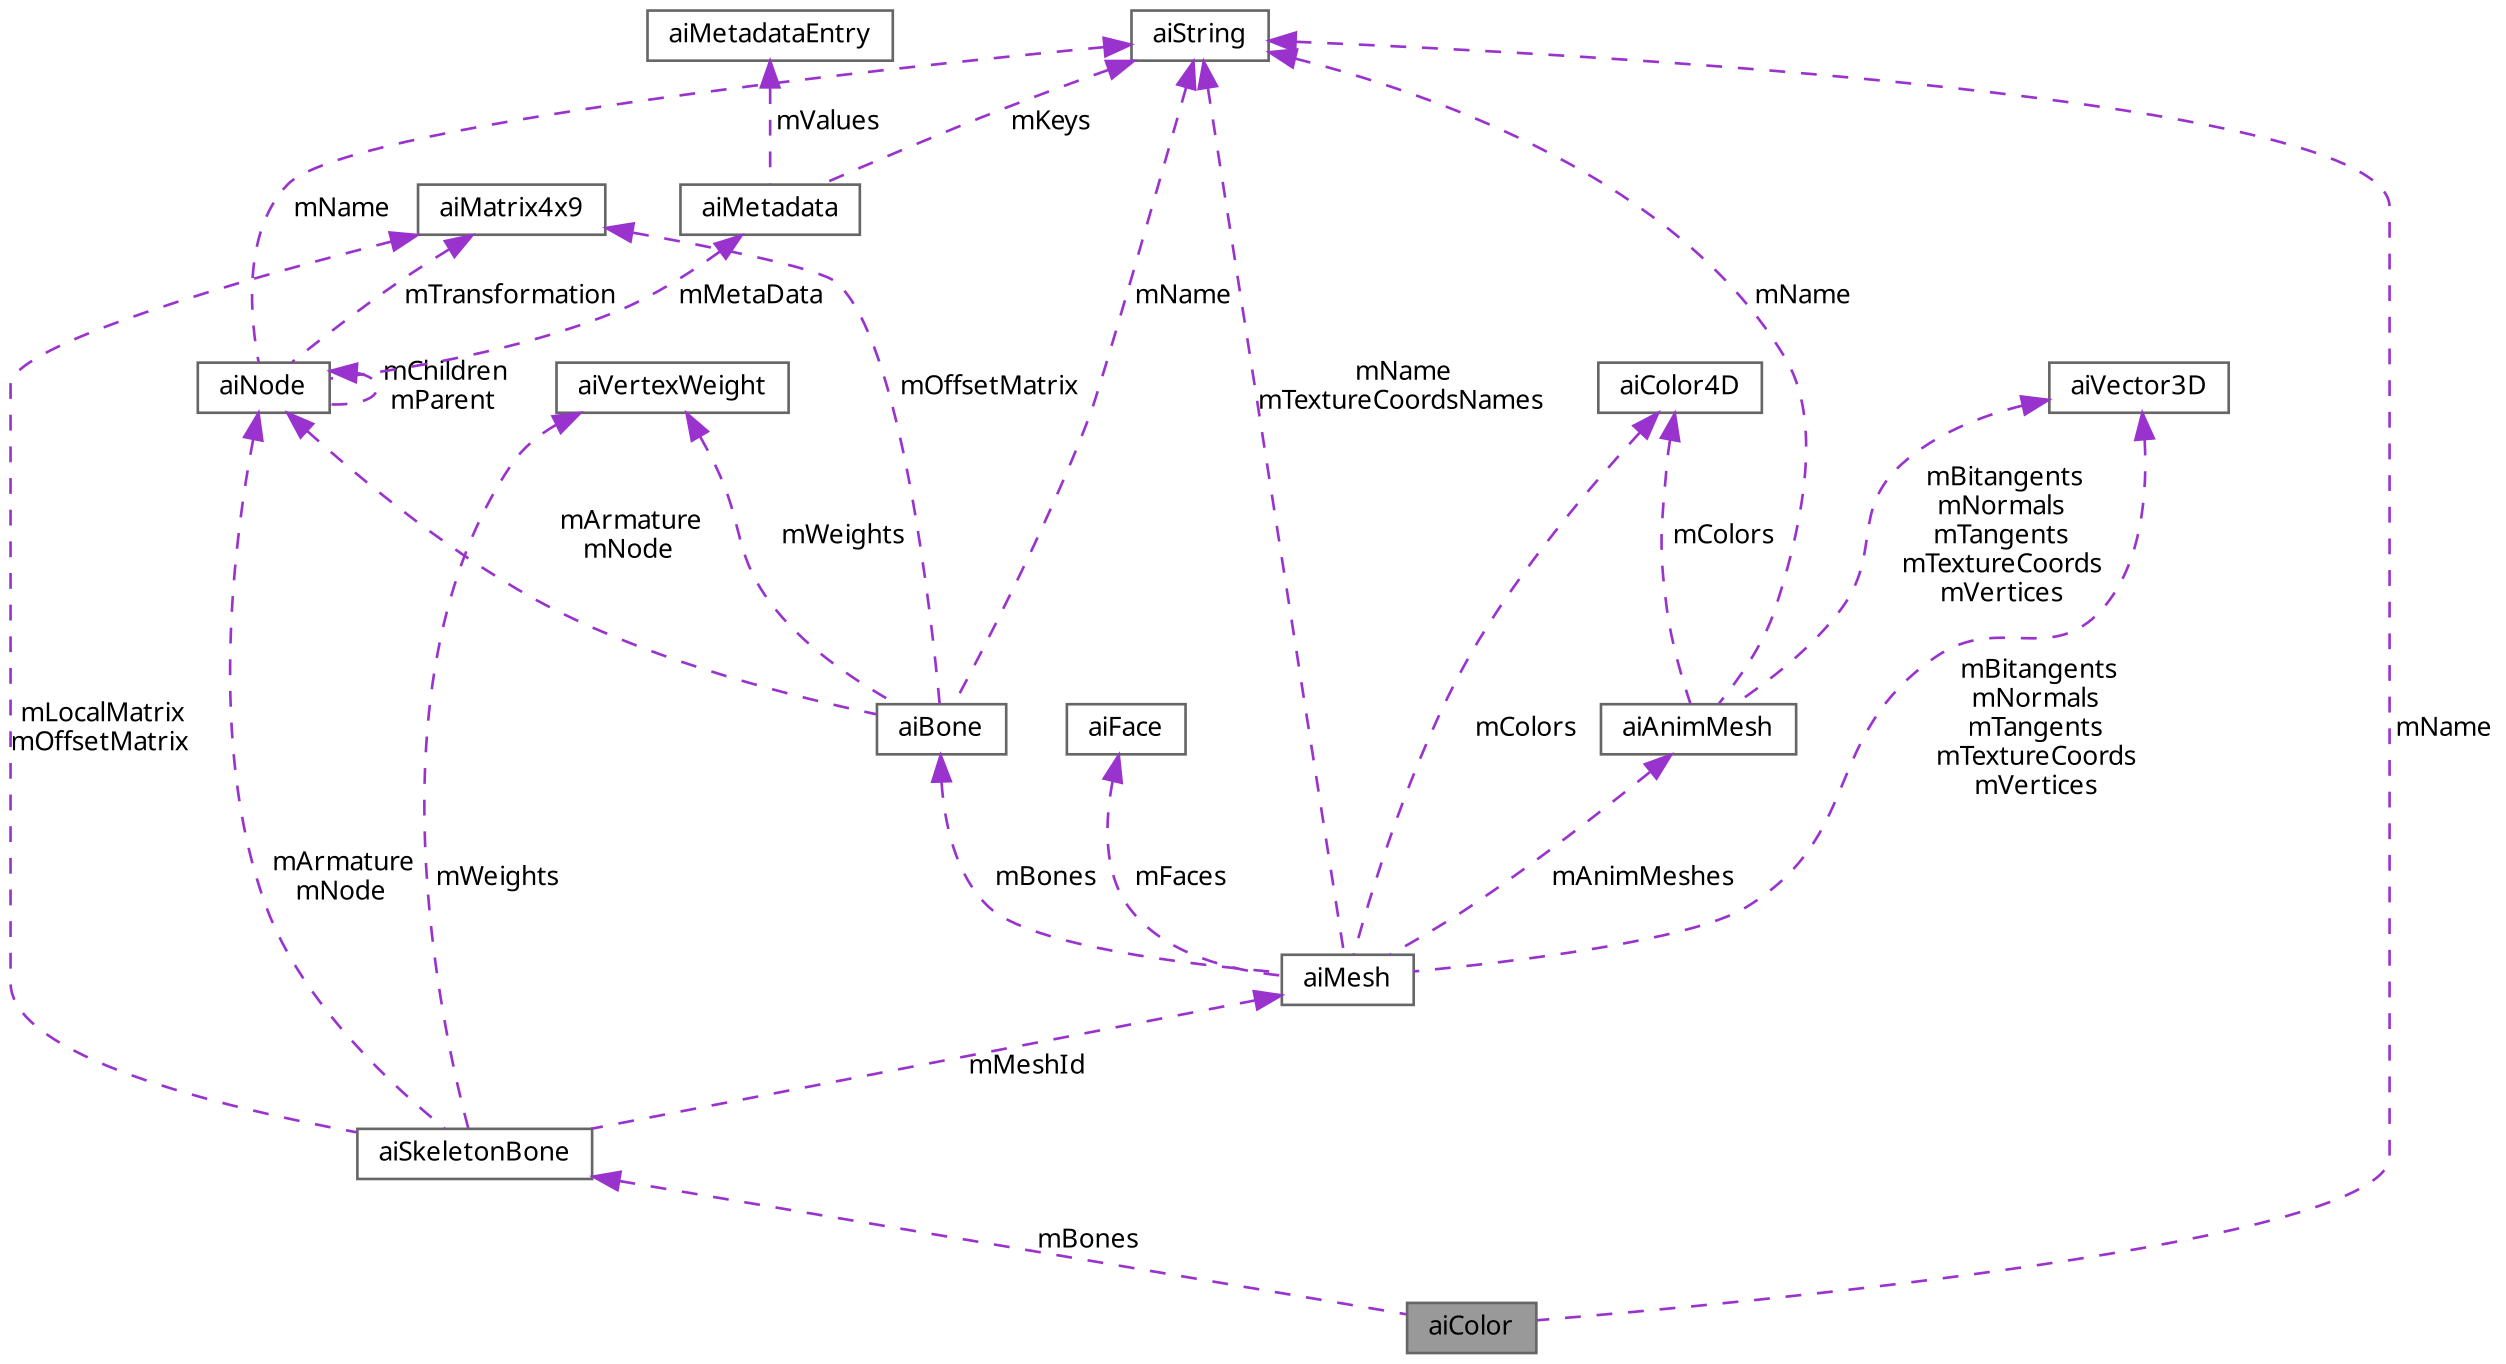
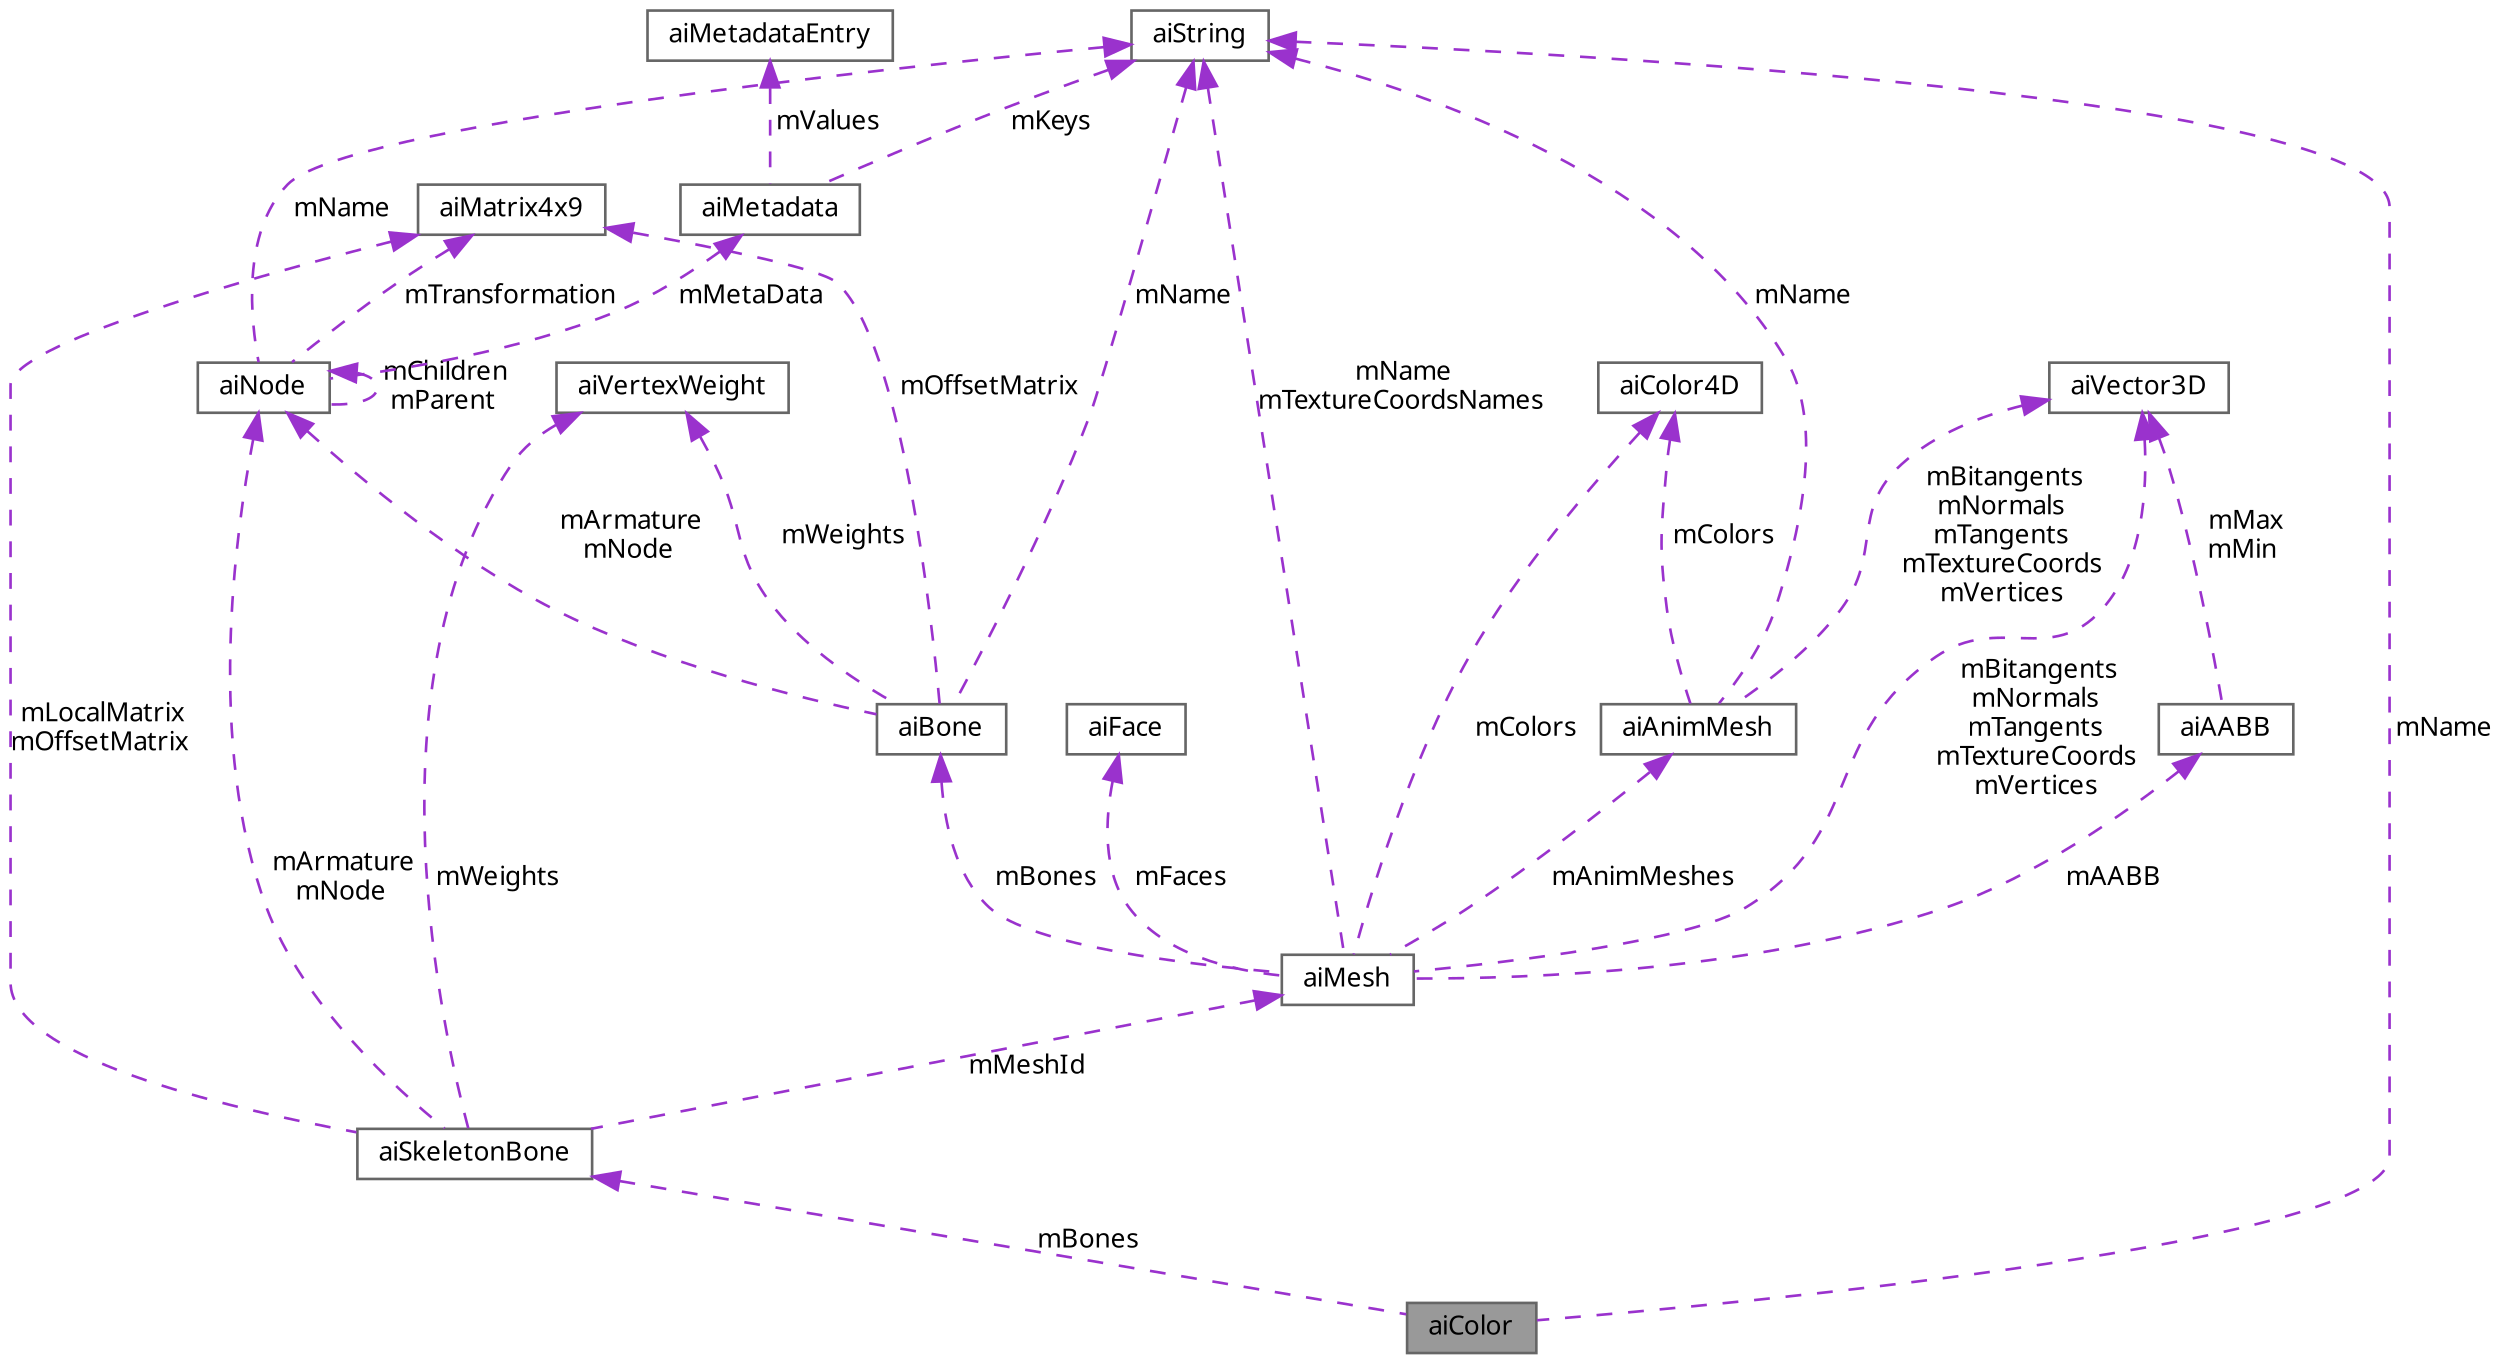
none -> (2226, 729)
